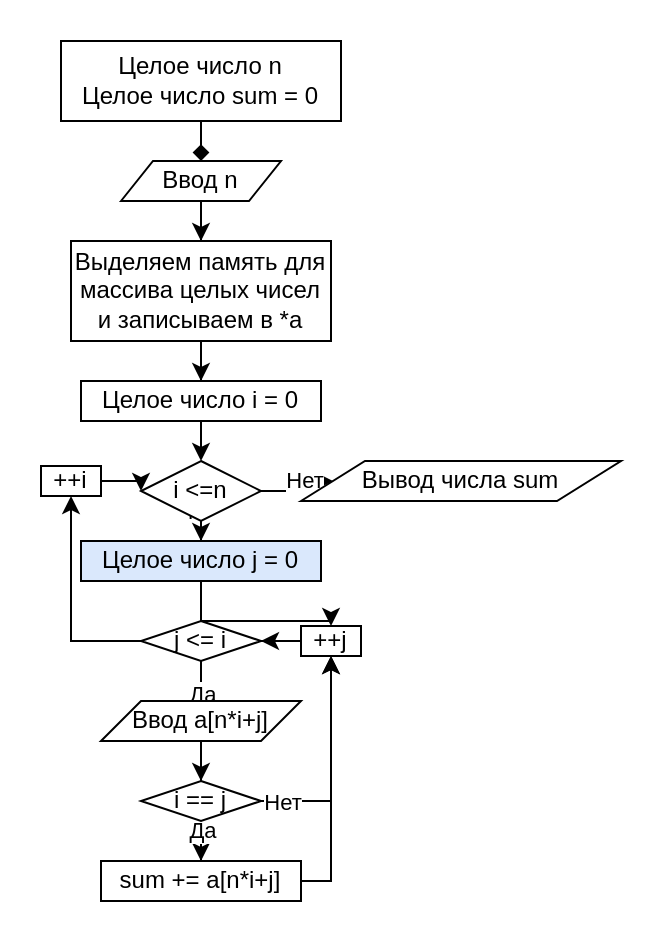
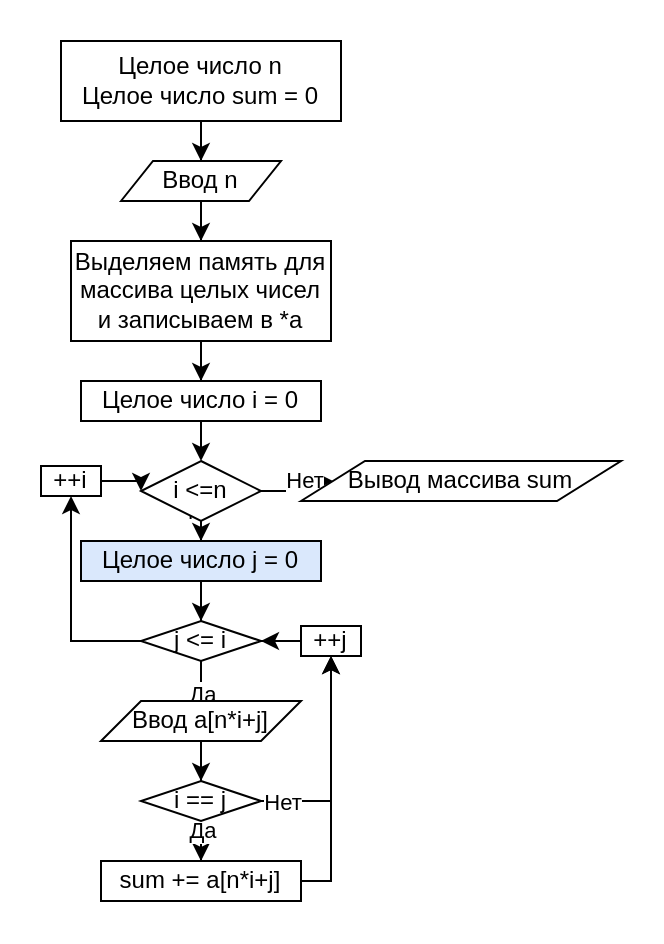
(201, 145) -> (201, 146)
(461, 481) -> (461, 481)
(261, 621) -> (201, 621)
